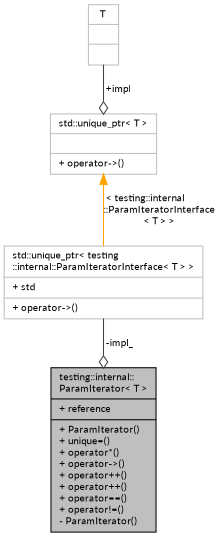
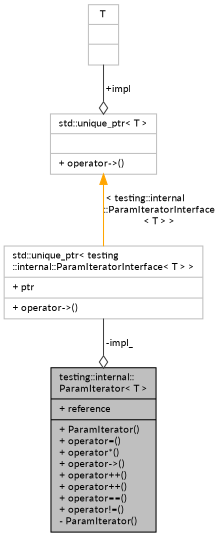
(24, 287) -> (24, 287)
(85, 441) -> (91, 441)
